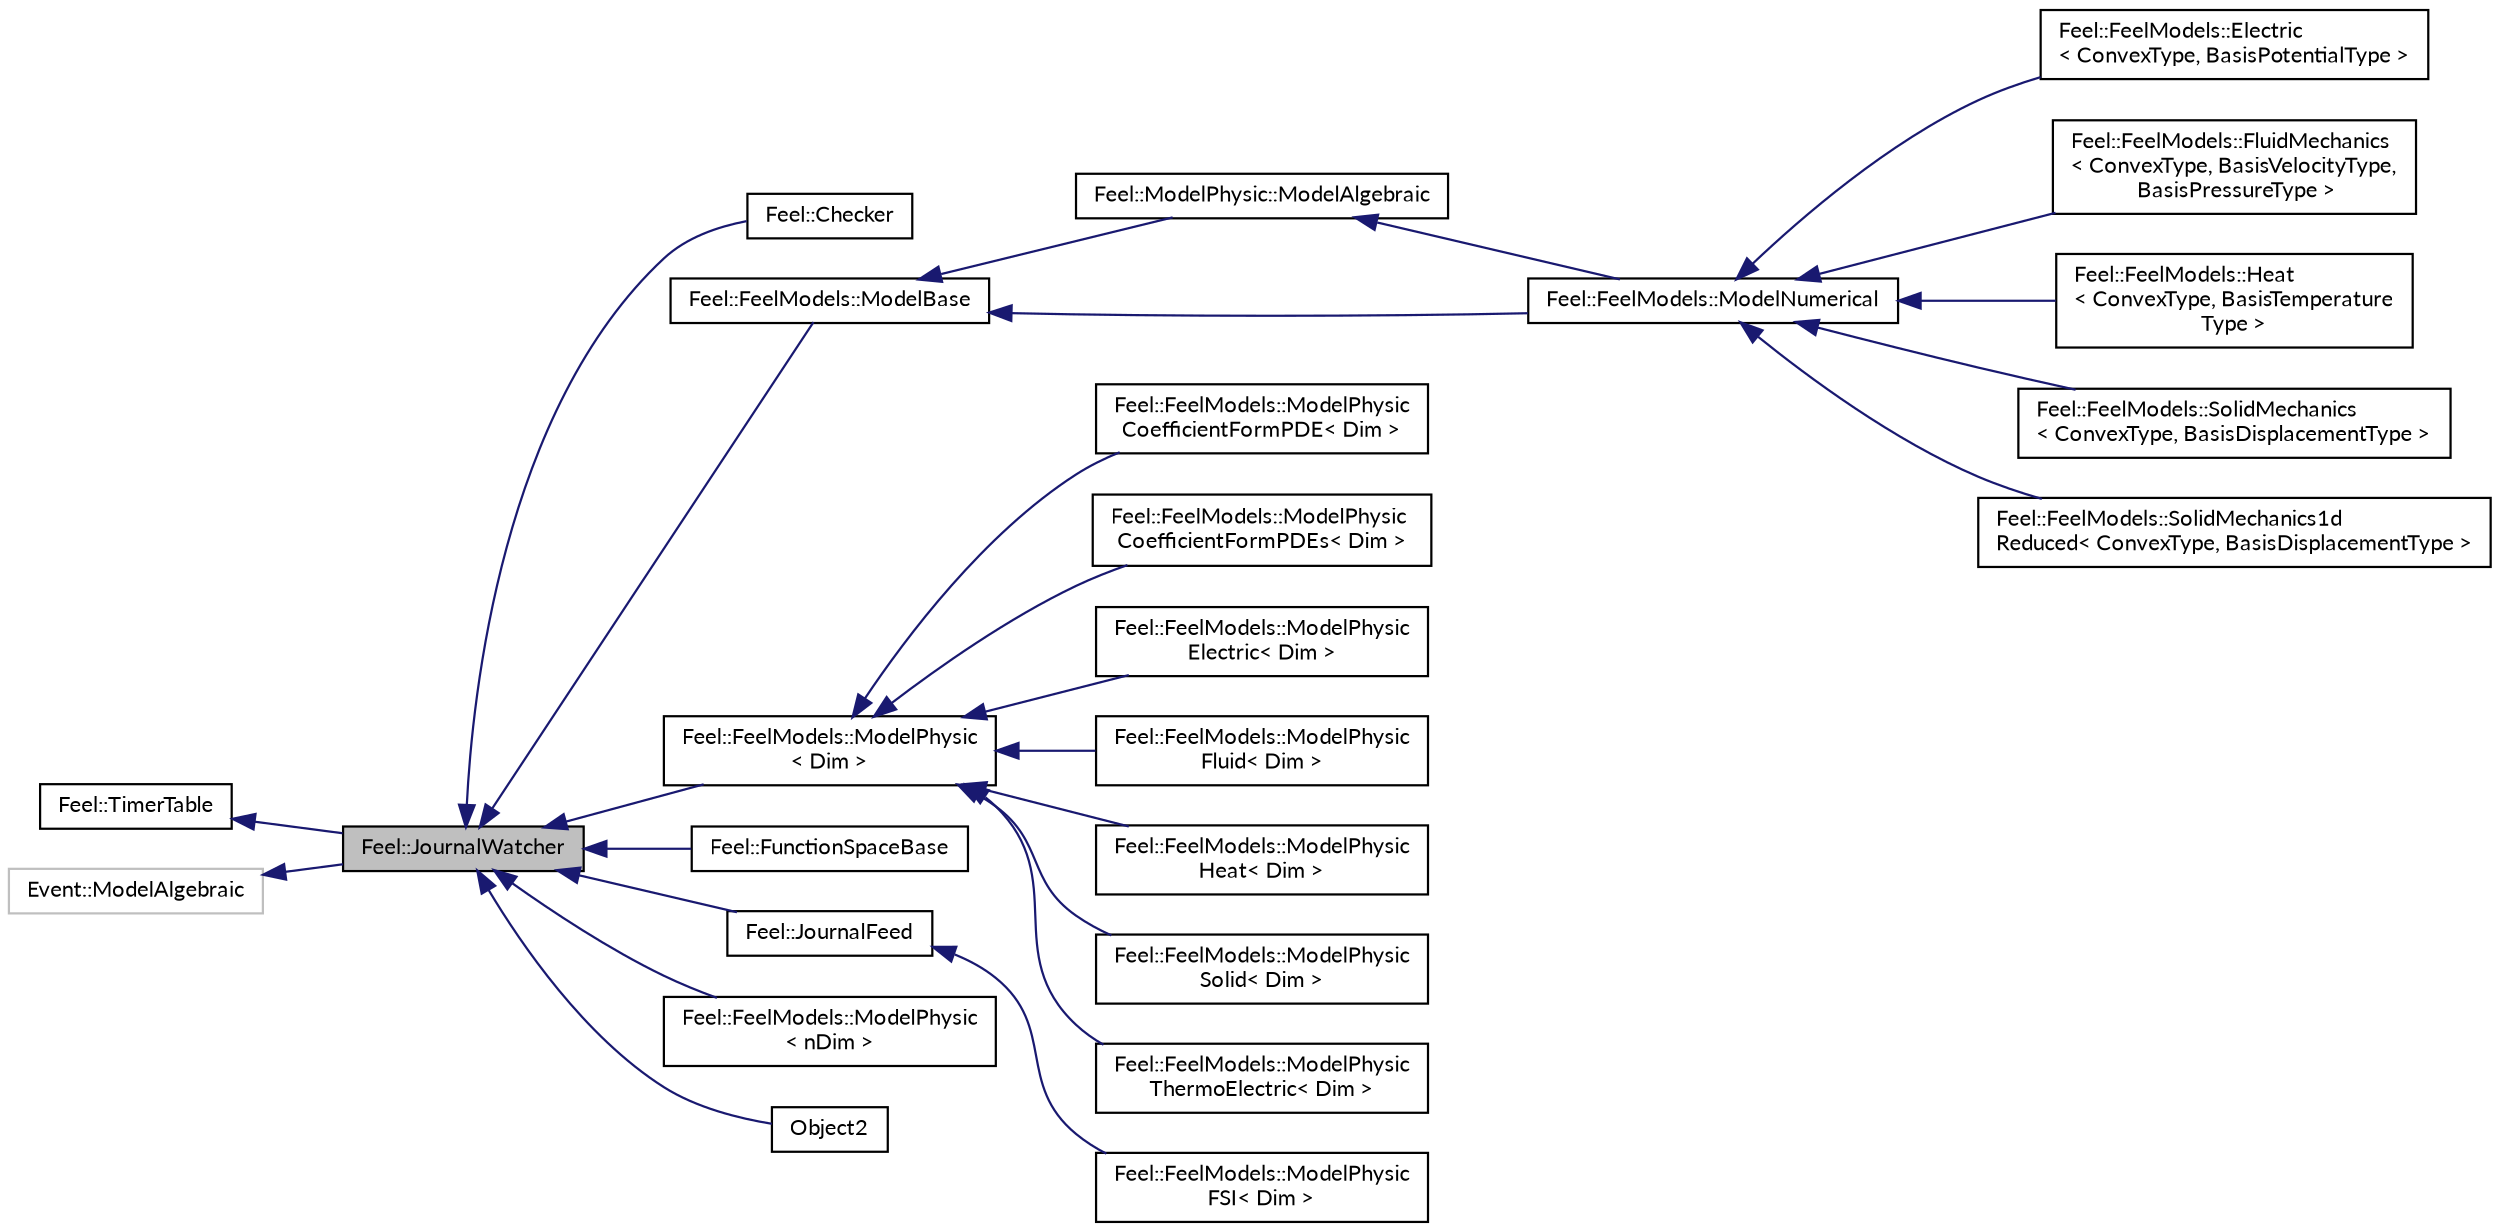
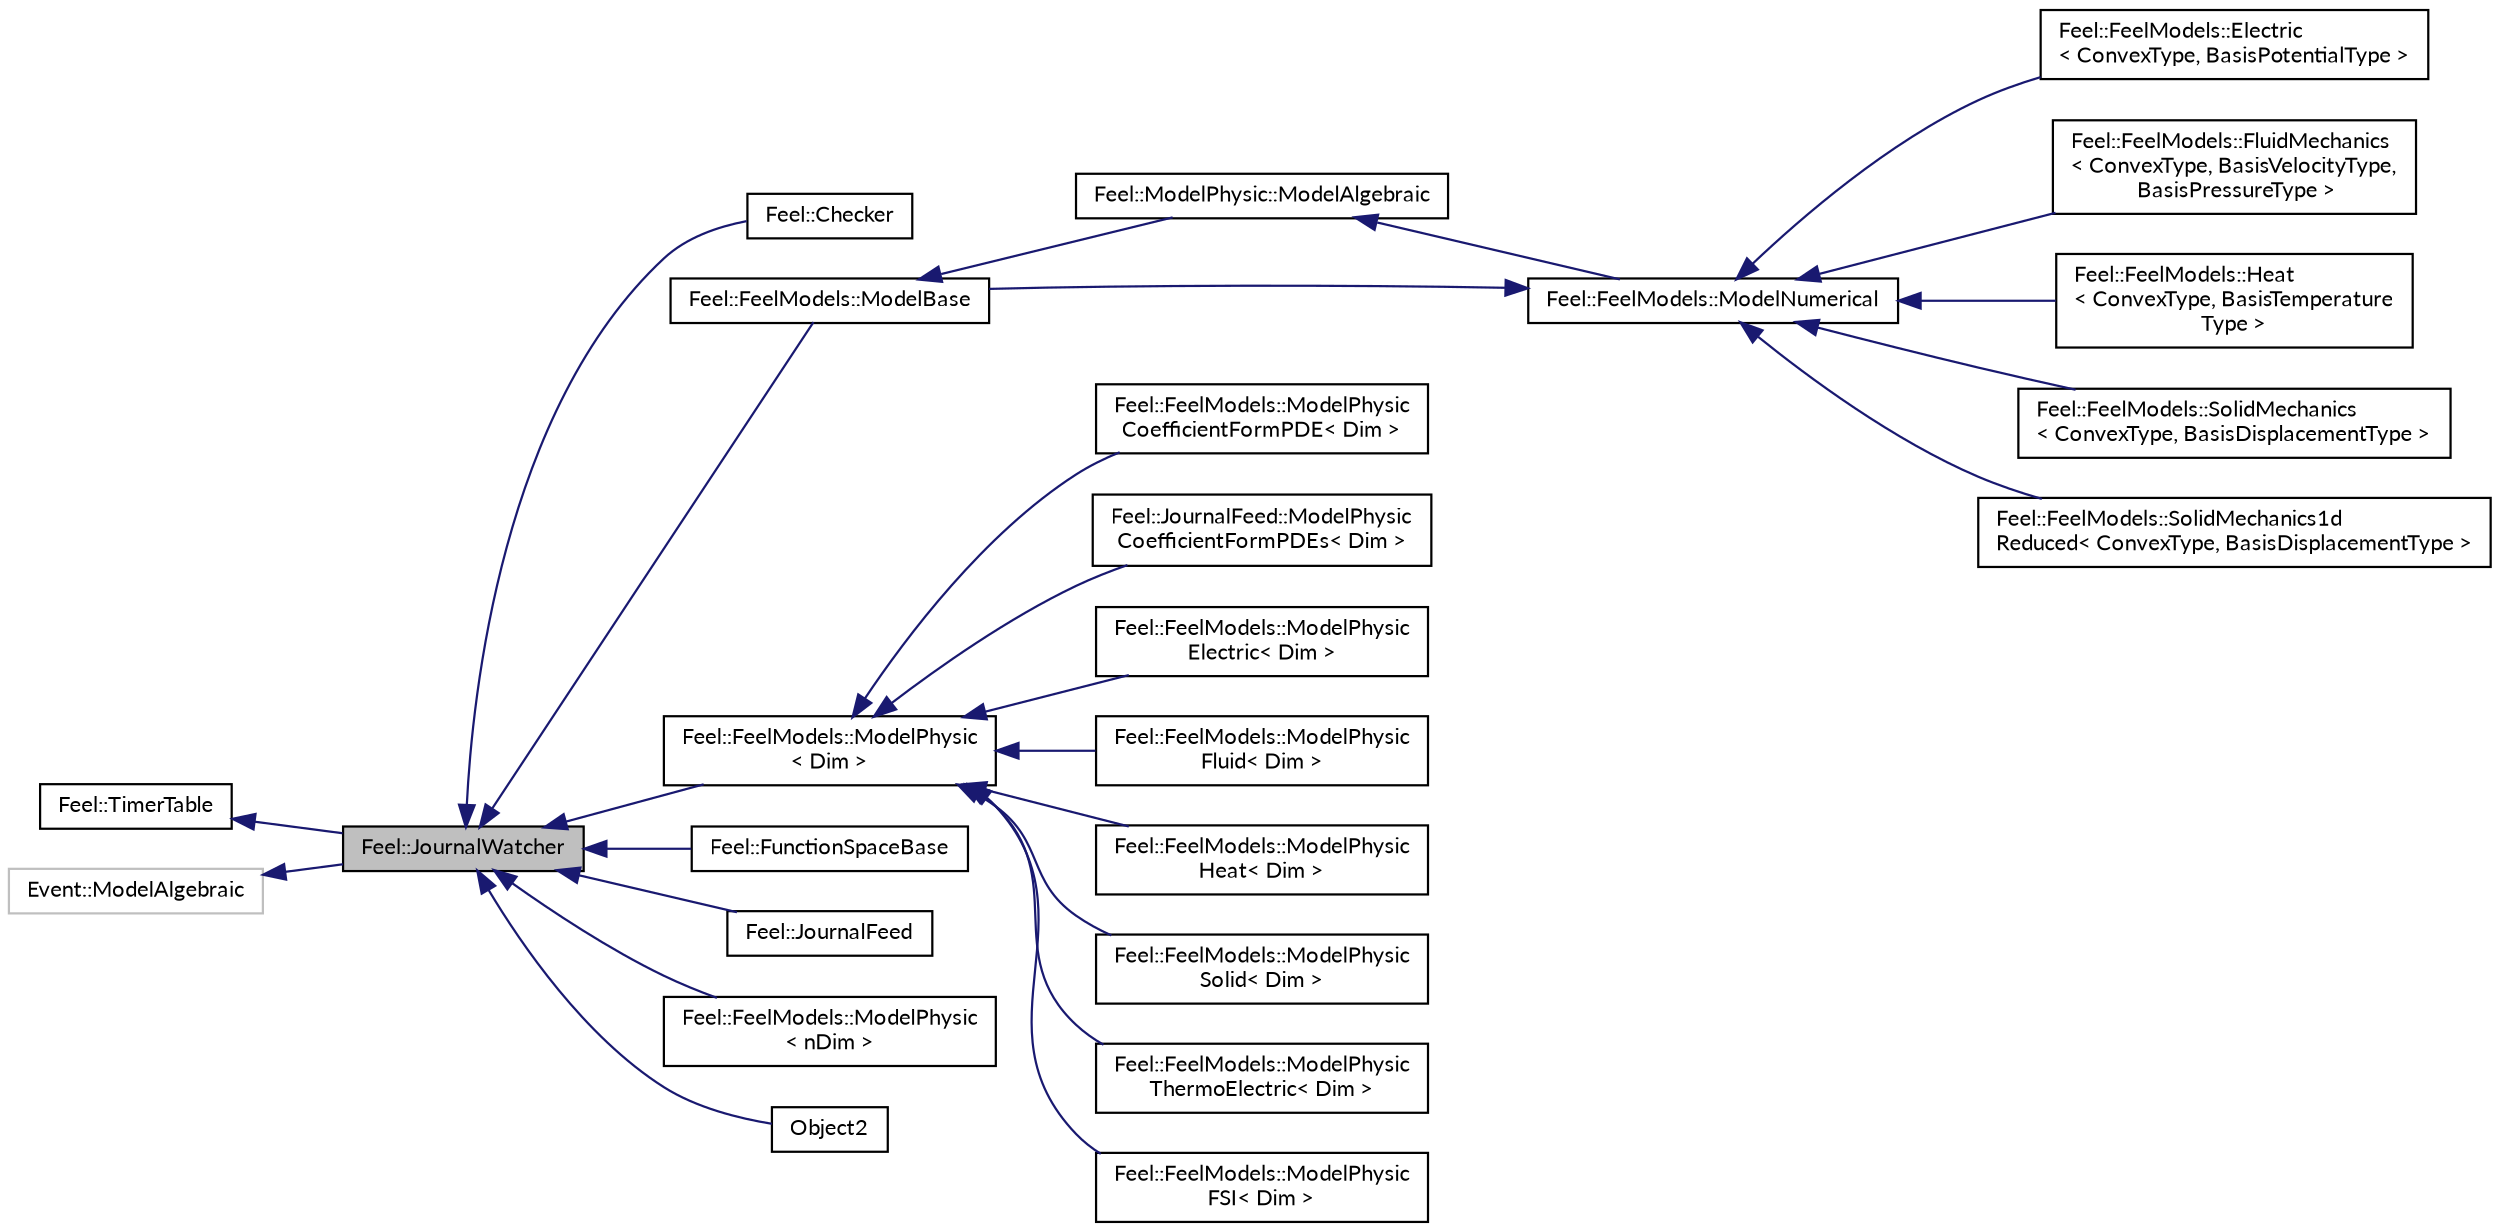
(1270, 316) -> (1247, 286)
(1262, 530) -> (1262, 530)
(1035, 1050) -> (1033, 990)
